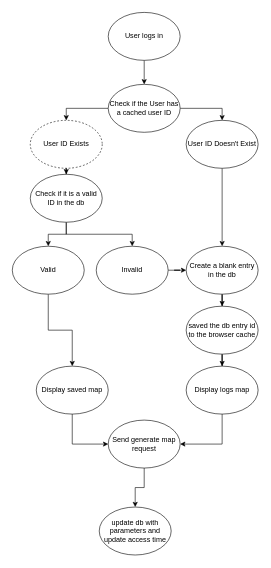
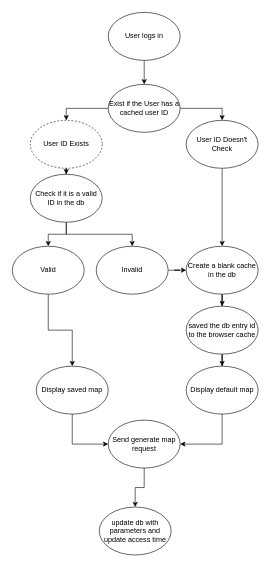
(144, 108) -> (144, 108)
(222, 144) -> (222, 144)
(222, 270) -> (222, 270)
(222, 390) -> (222, 390)
